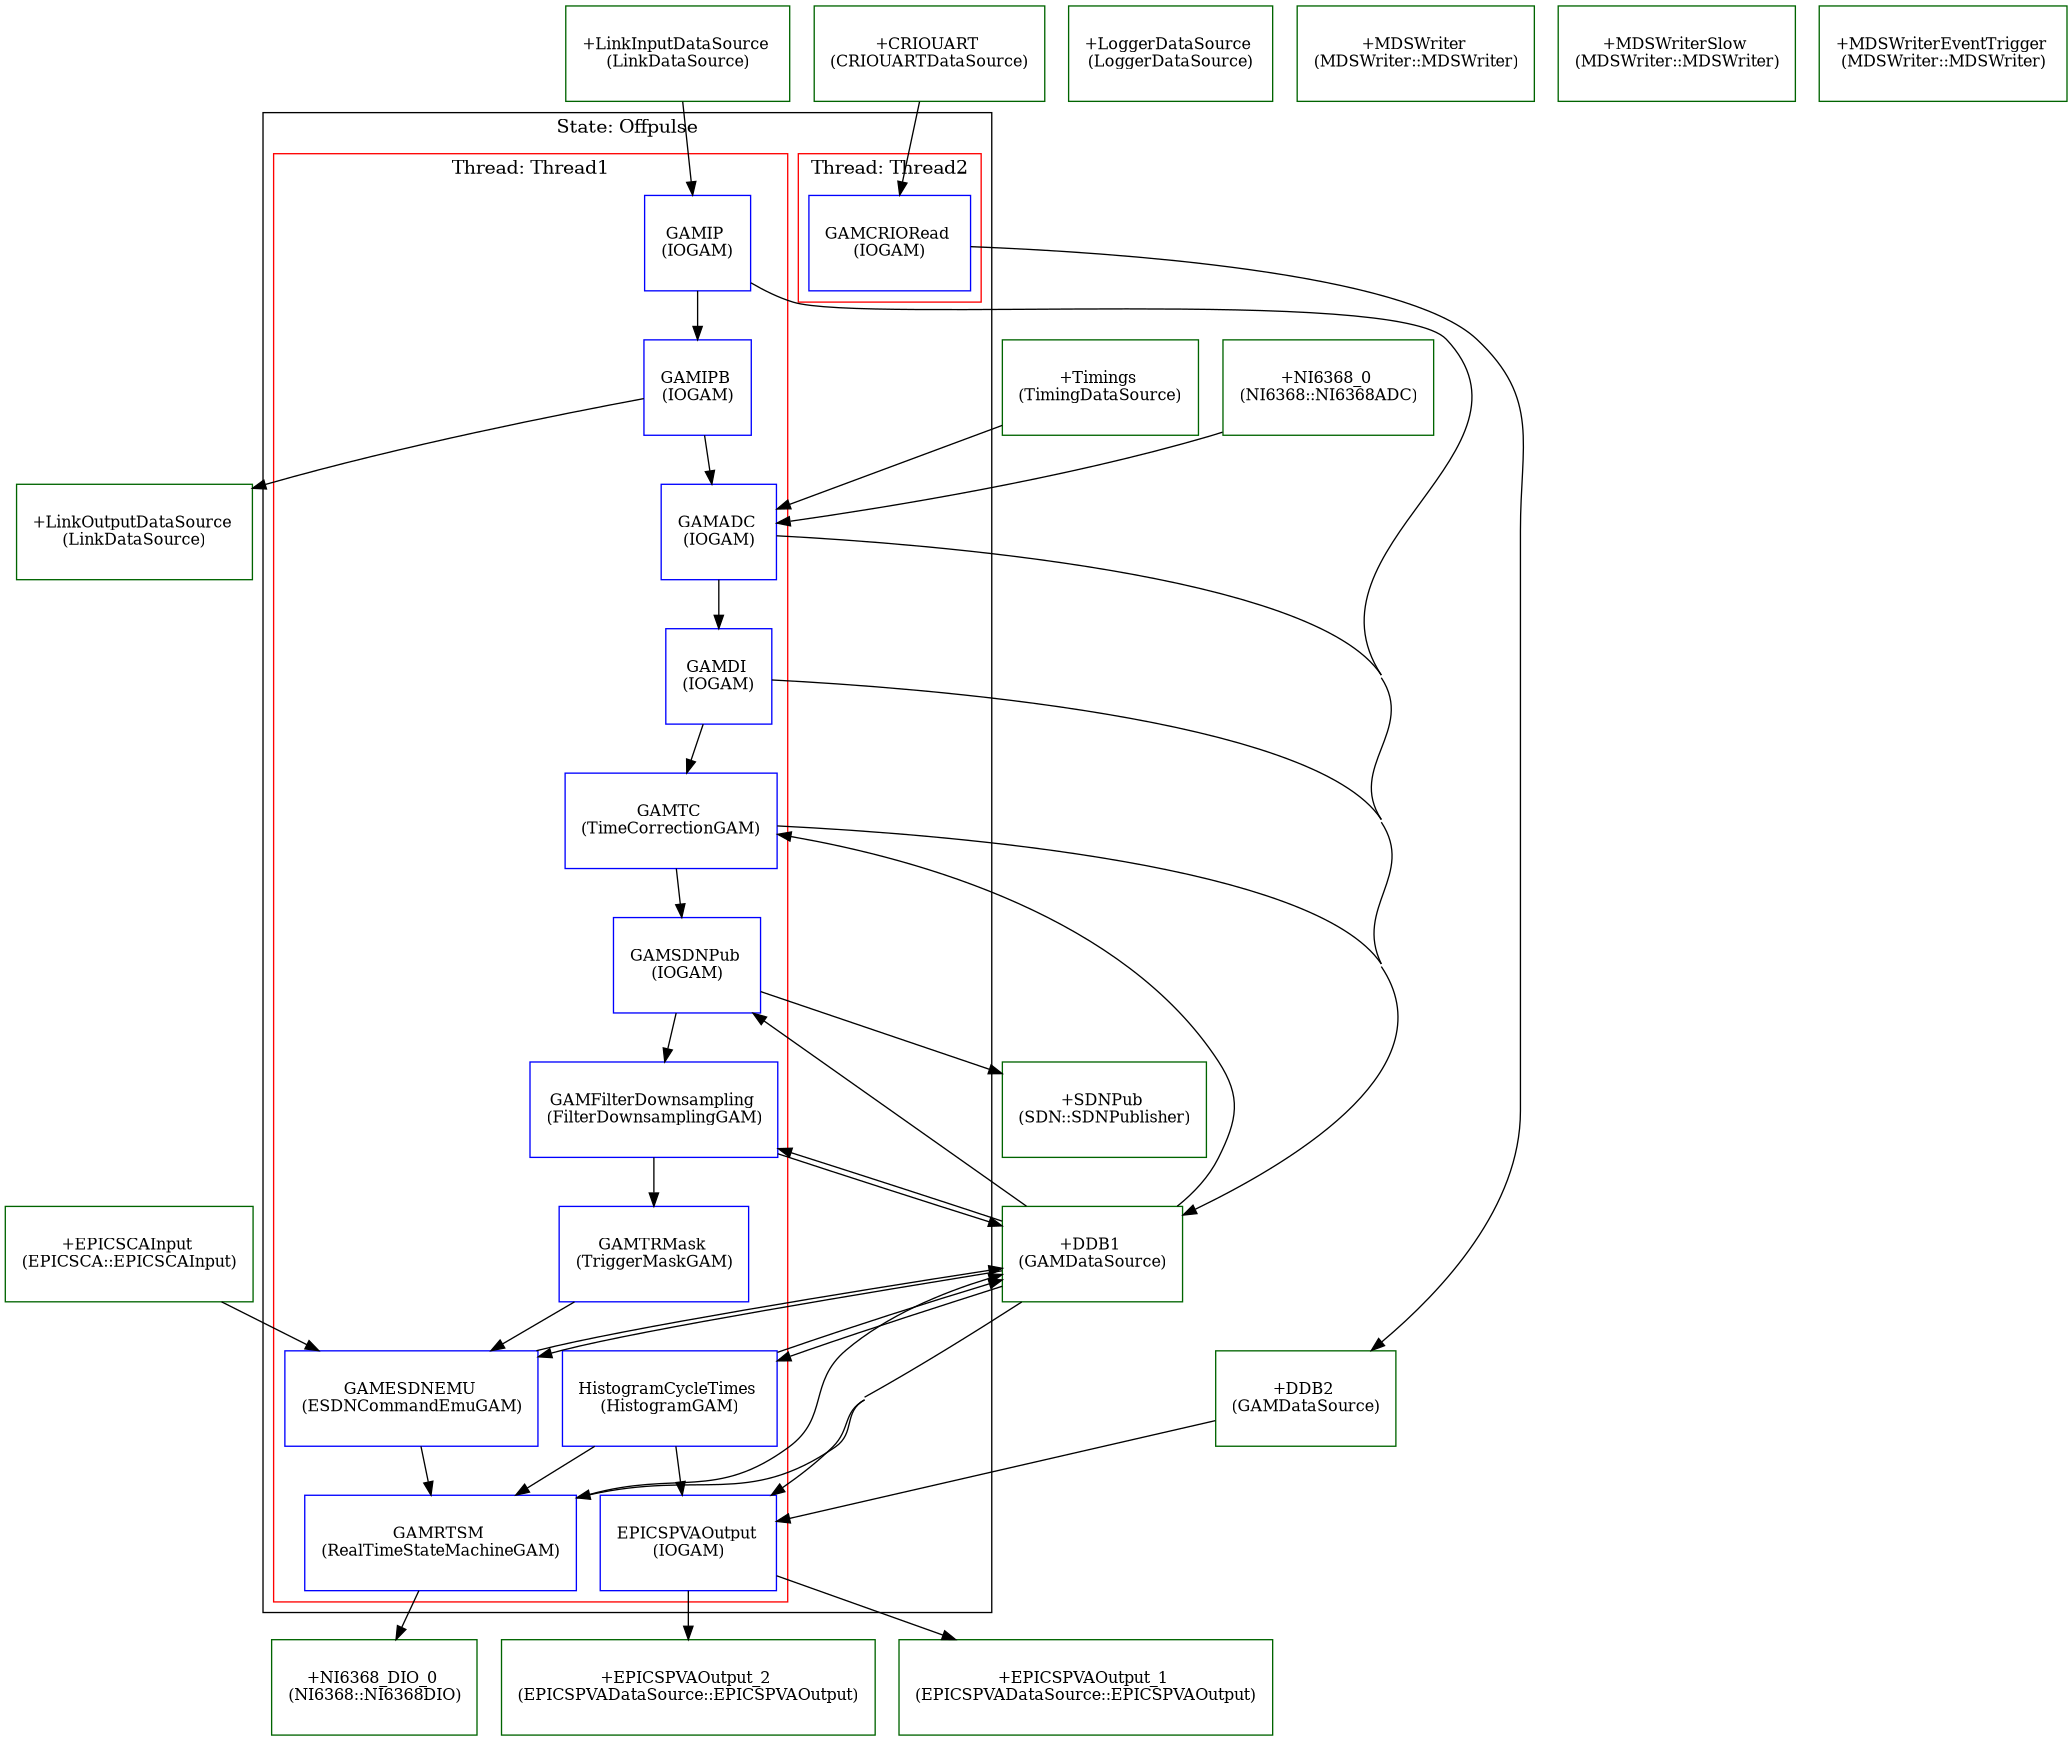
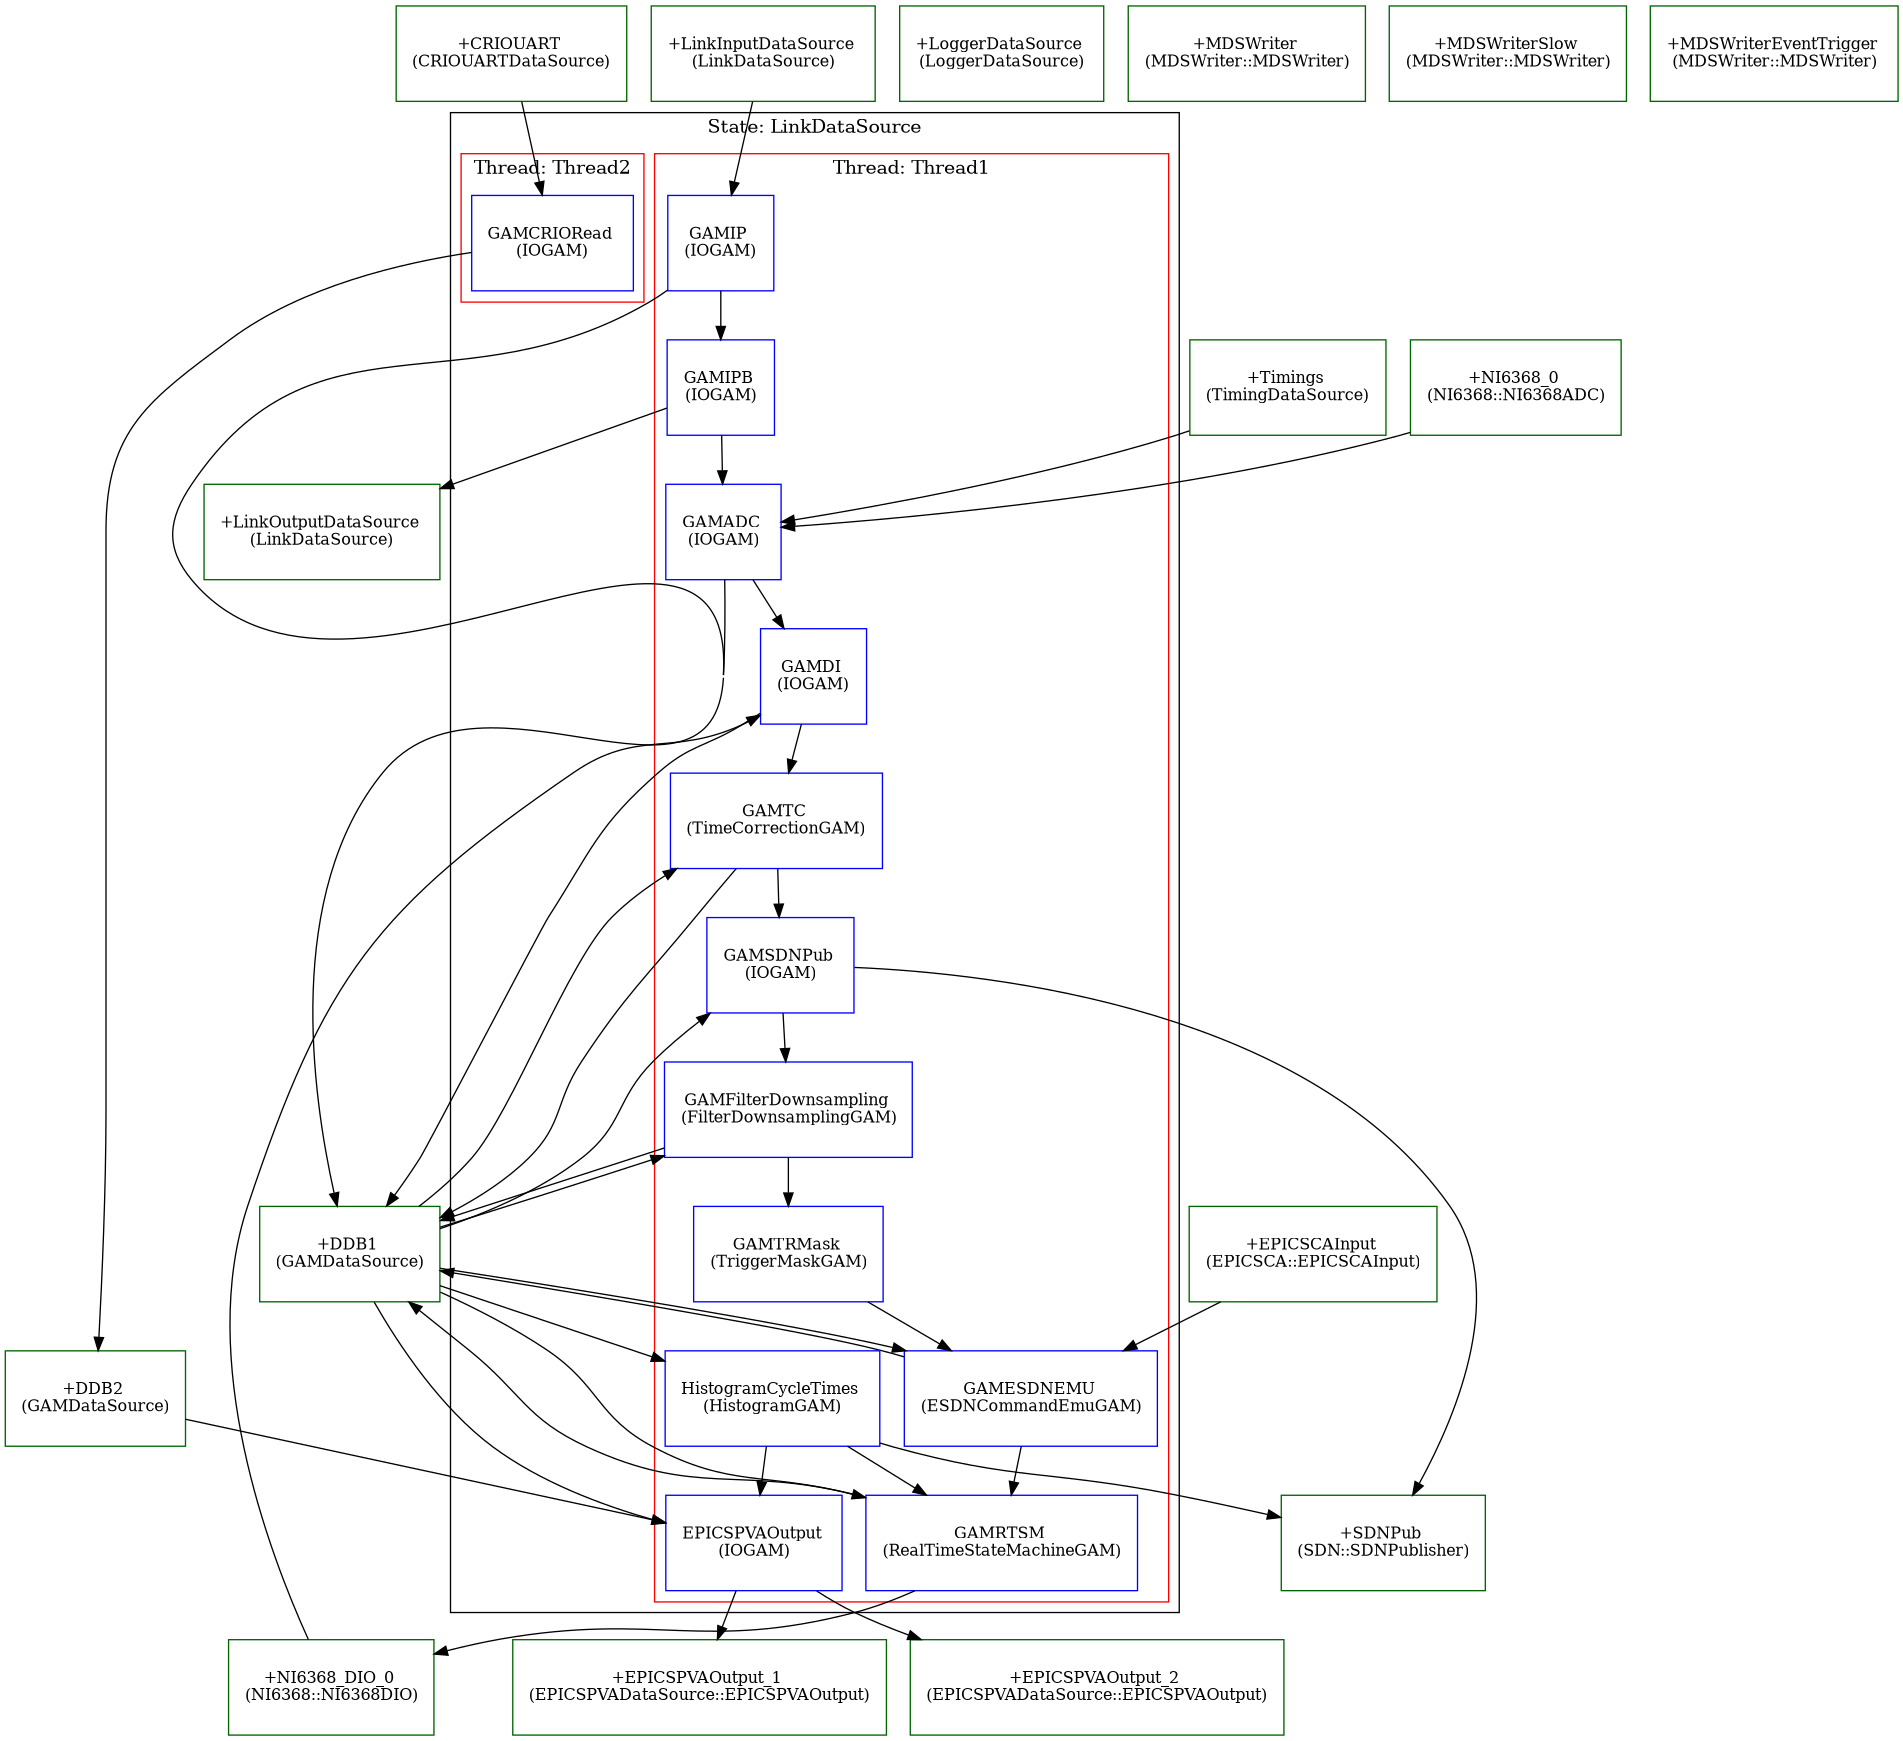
(627, 128) -> (815, 128)
none -> (300, 1069)
(883, 1317) -> (1074, 1479)
